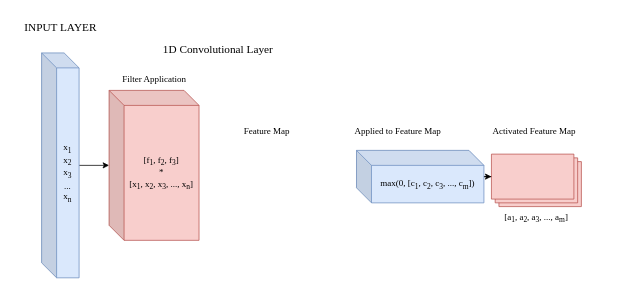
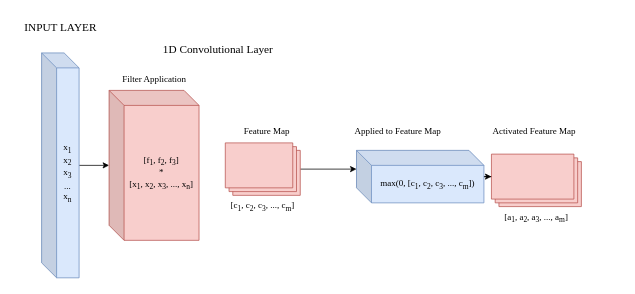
none -> (263, 169)
none -> (350, 169)
